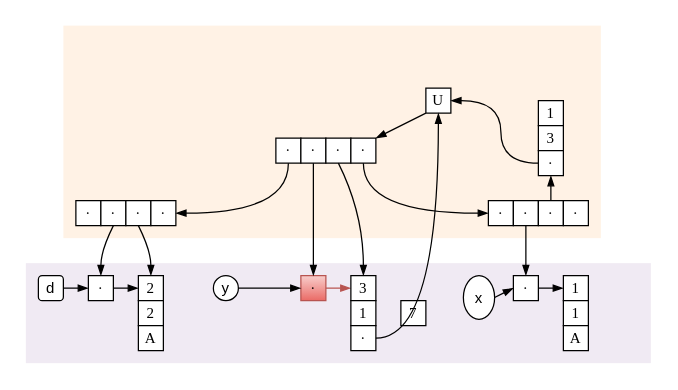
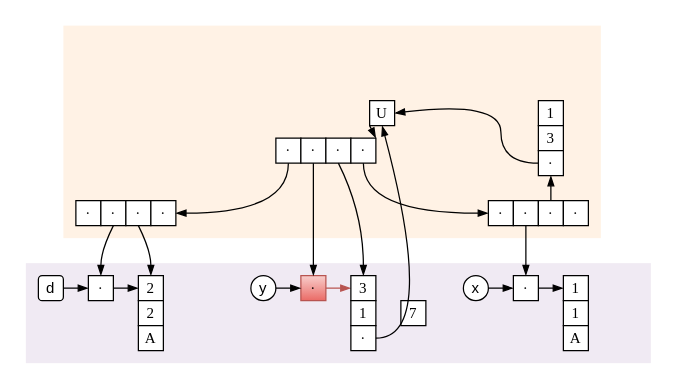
(438, 101) -> (382, 113)
(226, 288) -> (263, 288)
(479, 298) -> (476, 288)
